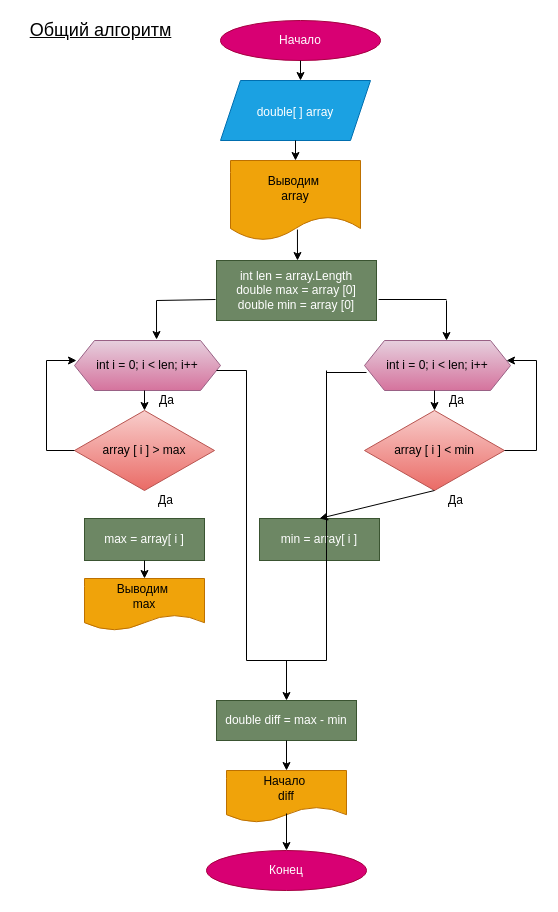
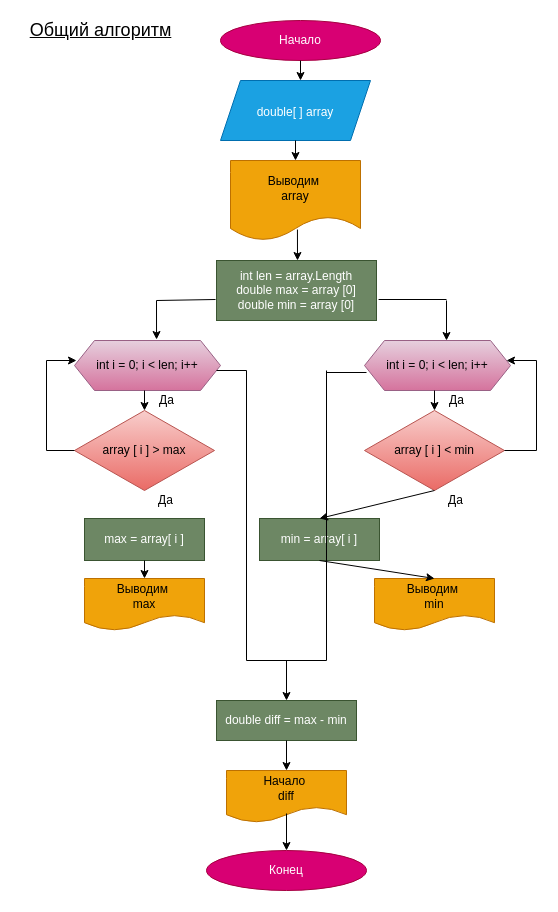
none -> (375, 569)
none -> (435, 605)
